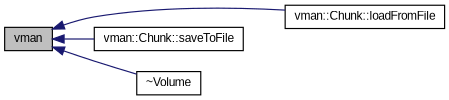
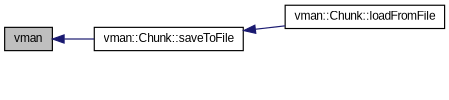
(174, 9) -> (270, 28)
(169, 83) -> none
